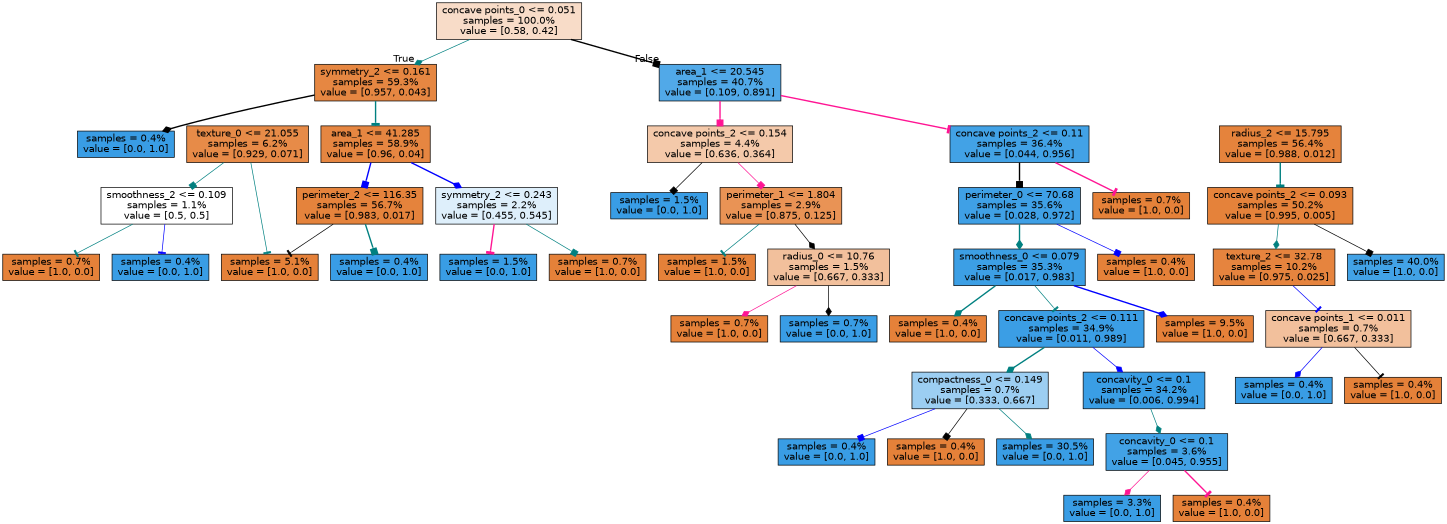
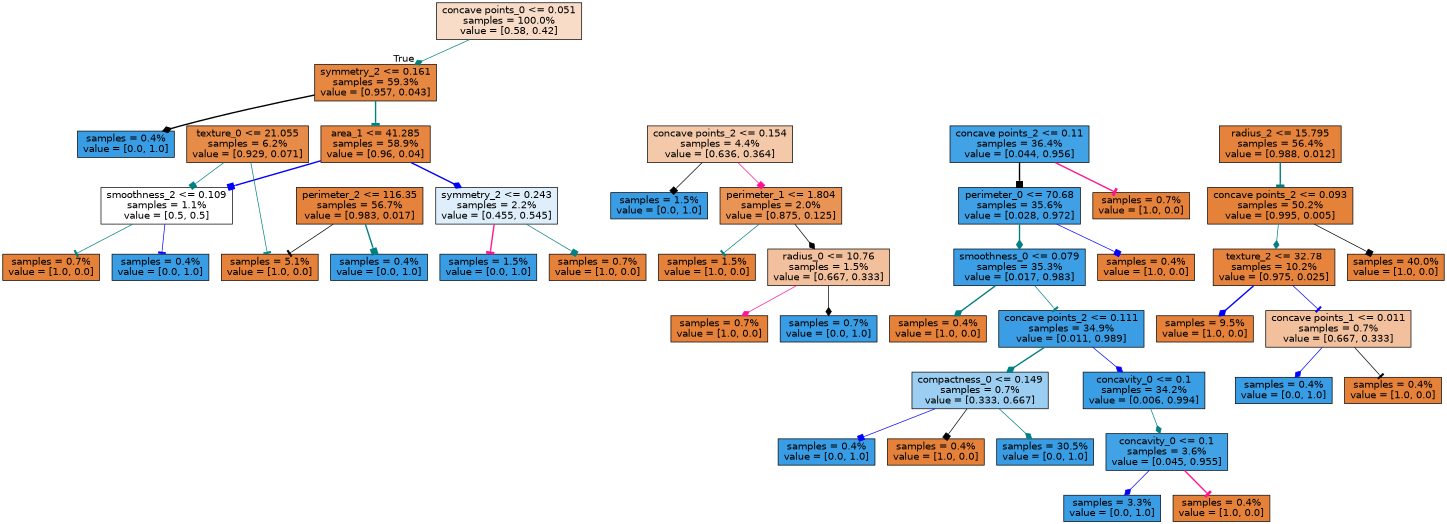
(720, 83) -> none
(369, 172) -> (278, 173)
(781, 206) -> (781, 206)
(1396, 267) -> (1396, 267)
(1116, 299) -> (1240, 298)
(1140, 480) -> (1140, 480)
